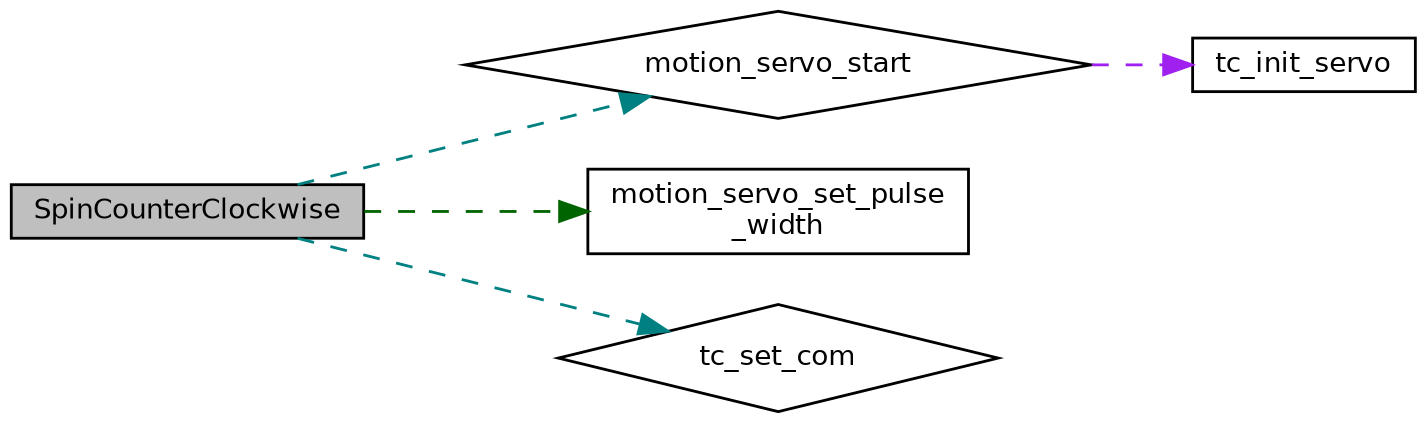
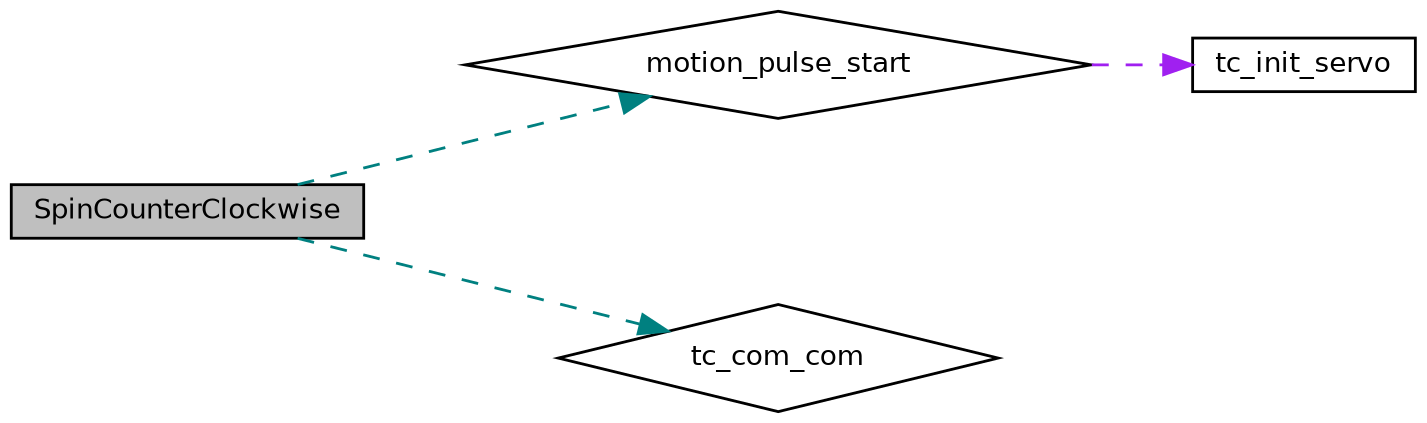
(778, 65) -> (778, 65)
(778, 211) -> none
(778, 358) -> (778, 358)
